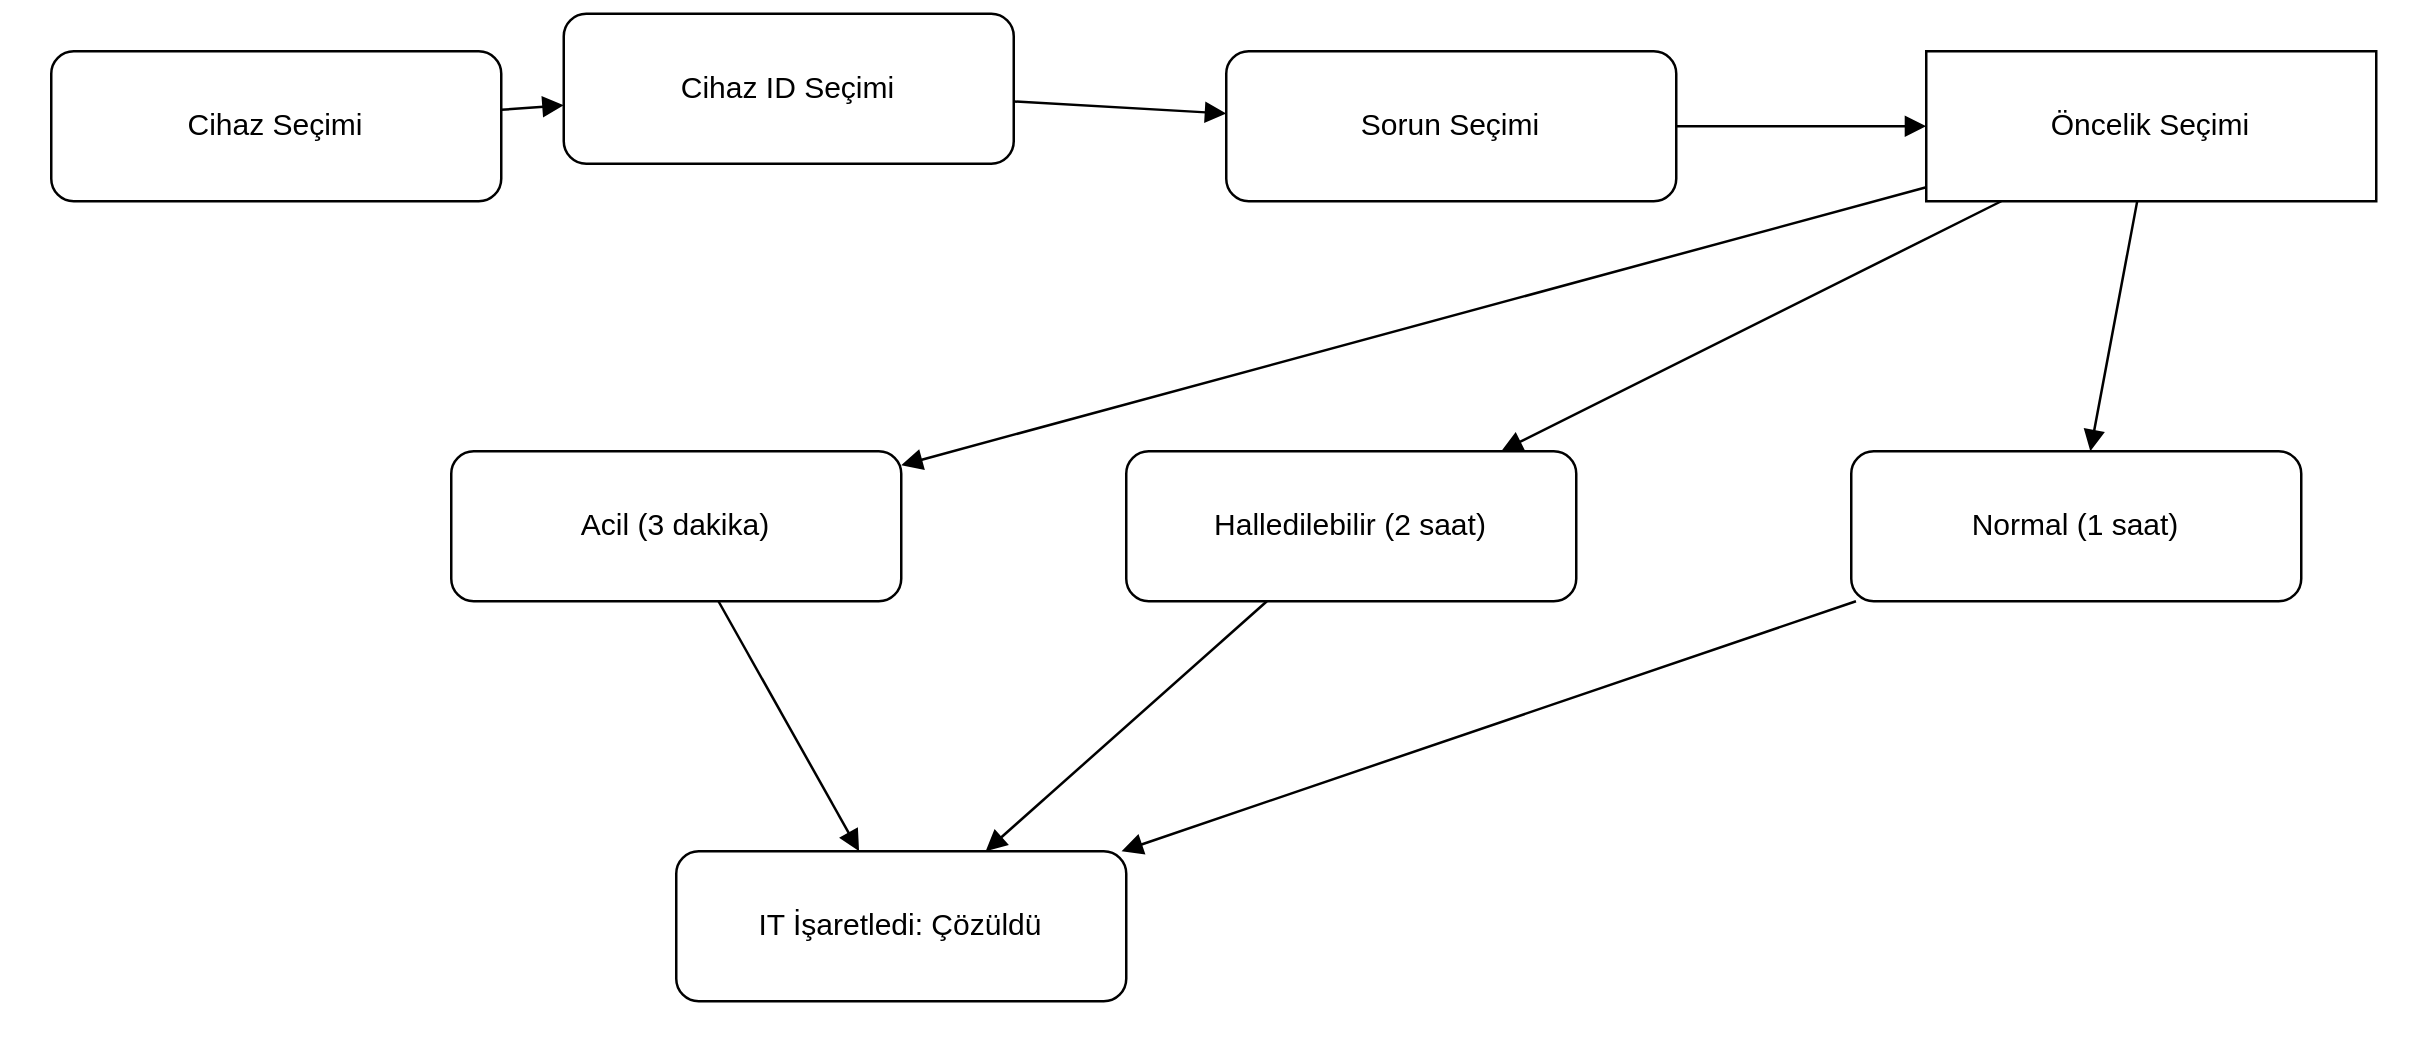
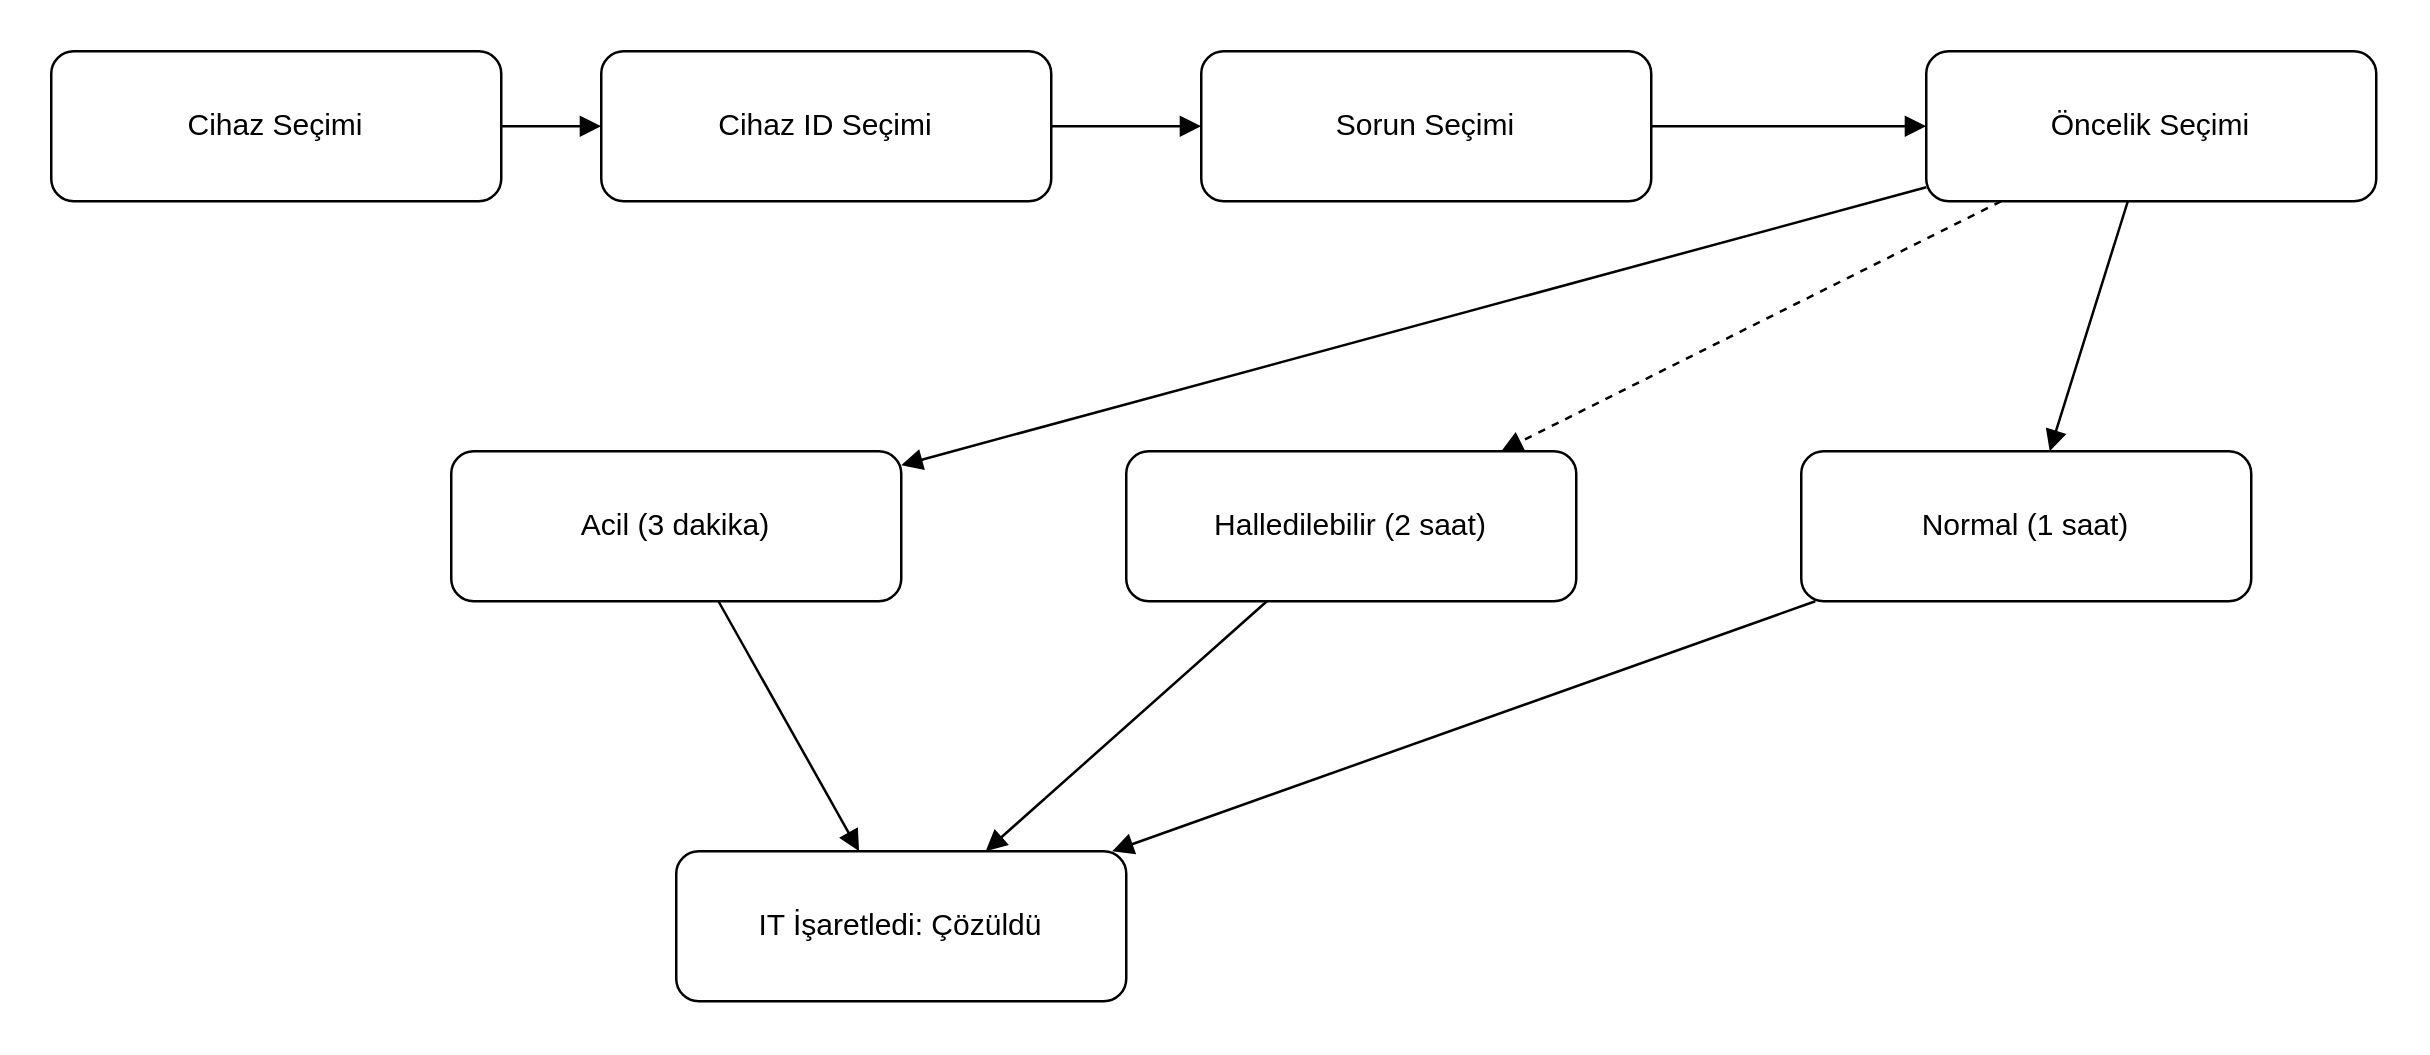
(789, 89) -> (826, 126)
(1451, 126) -> (1426, 126)
(2151, 126) -> (2151, 126)
(1758, 323) -> (1758, 323)
(2076, 526) -> (2026, 526)
